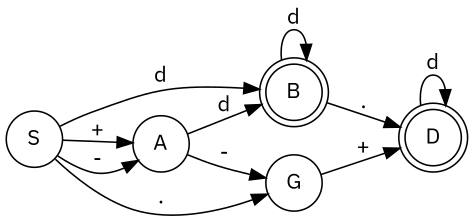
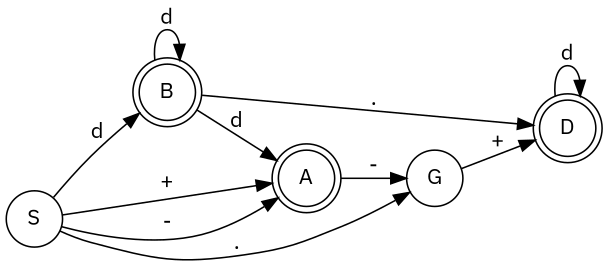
(217, 122) -> (230, 131)
(161, 144) -> (307, 178)
